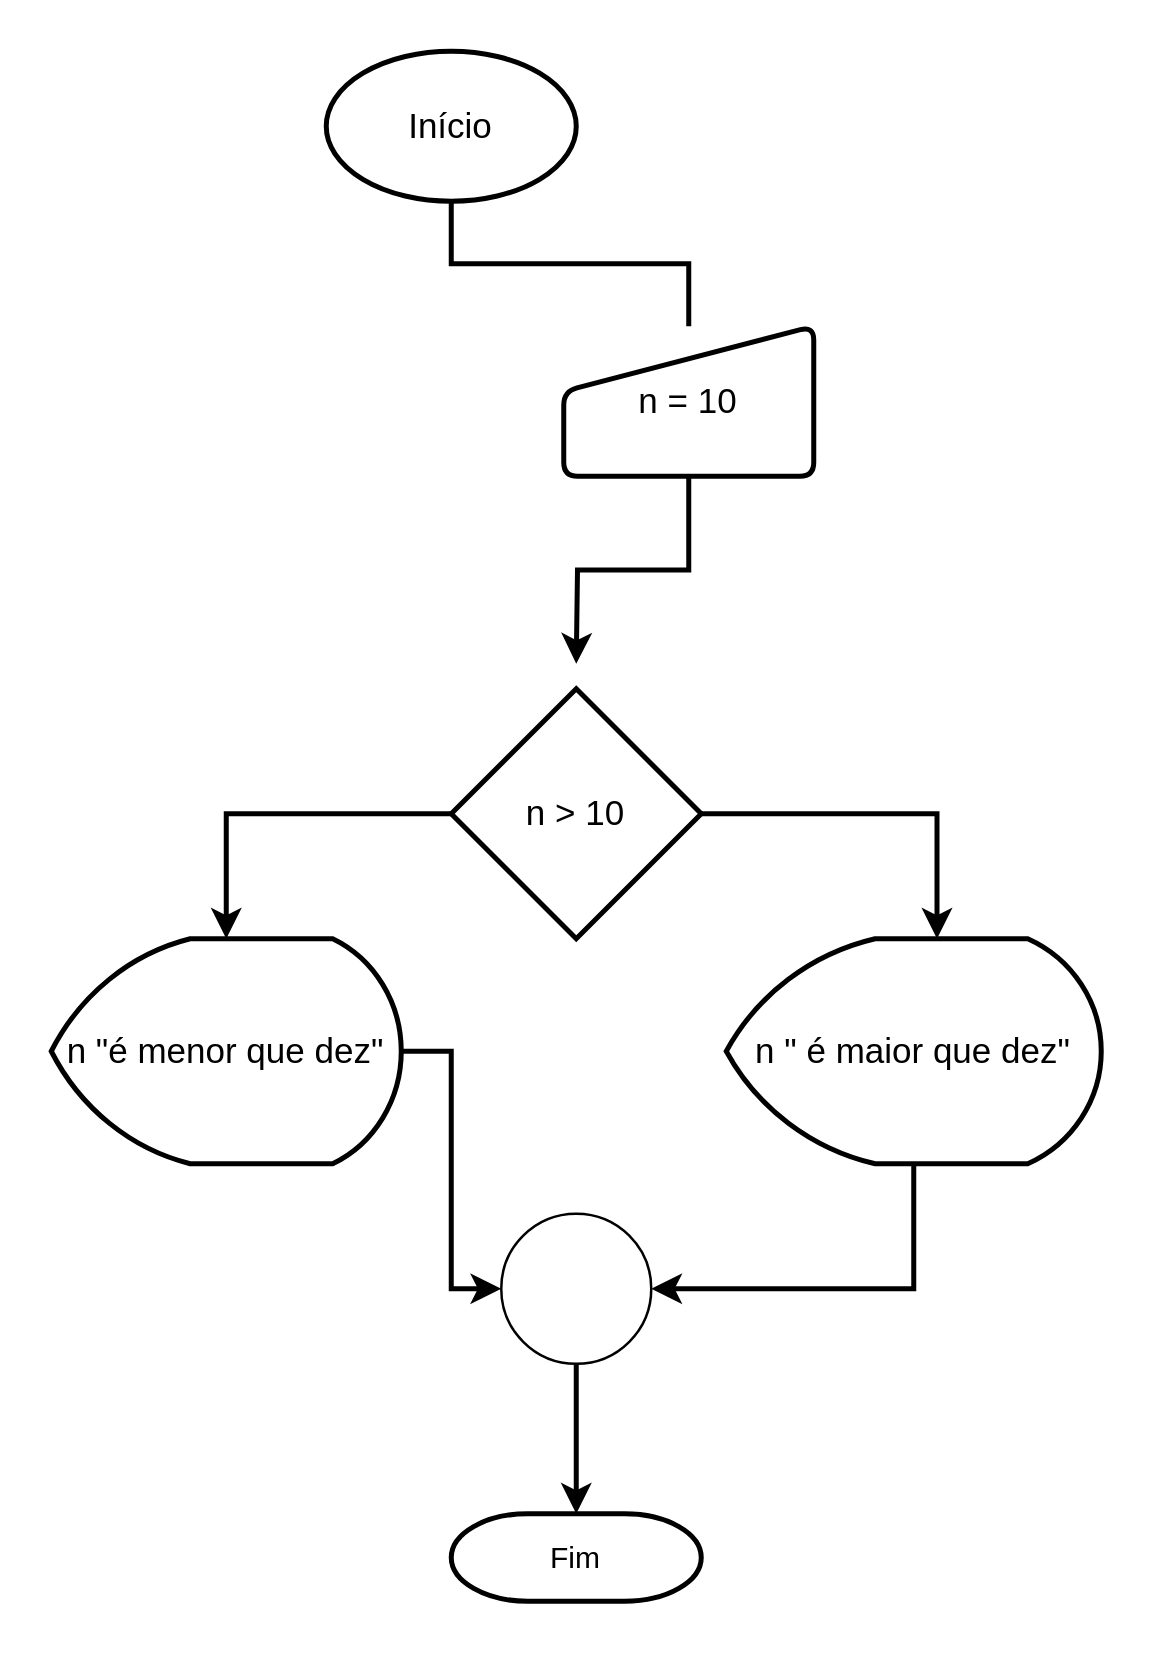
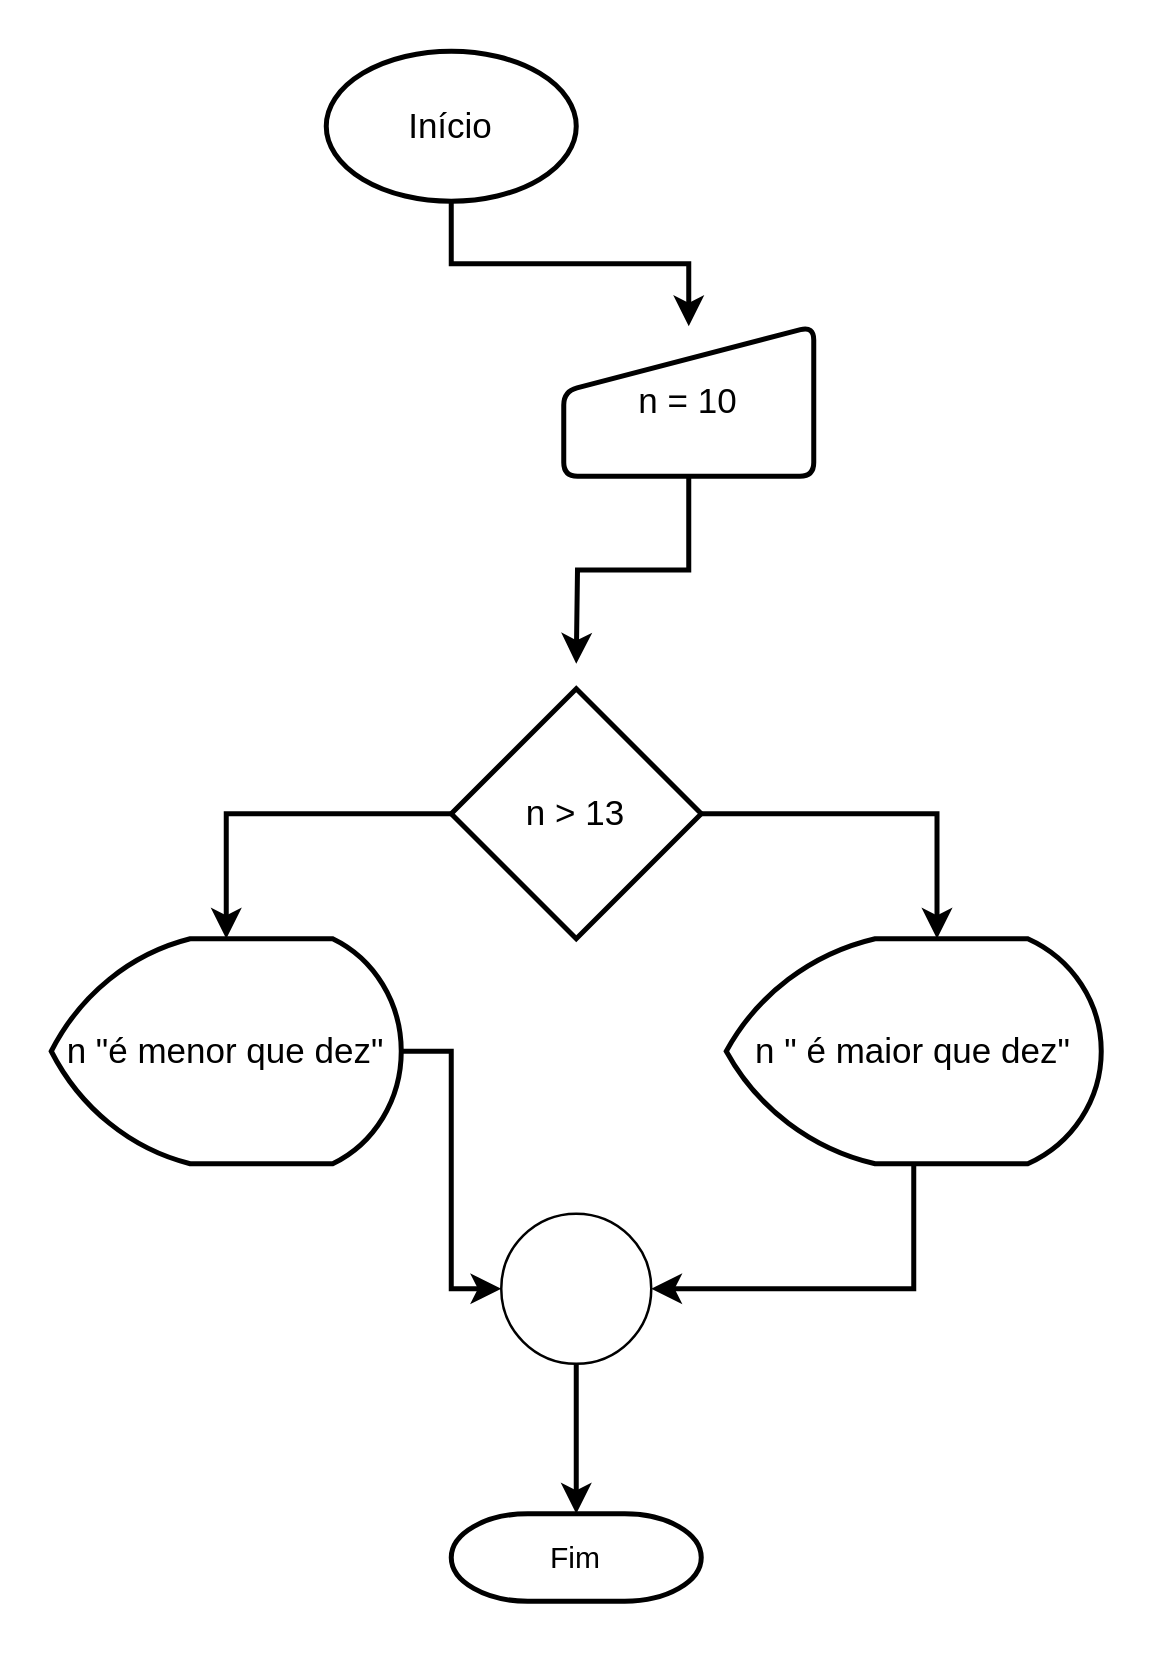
(689, 313) -> (689, 303)
(576, 814) -> (576, 814)
